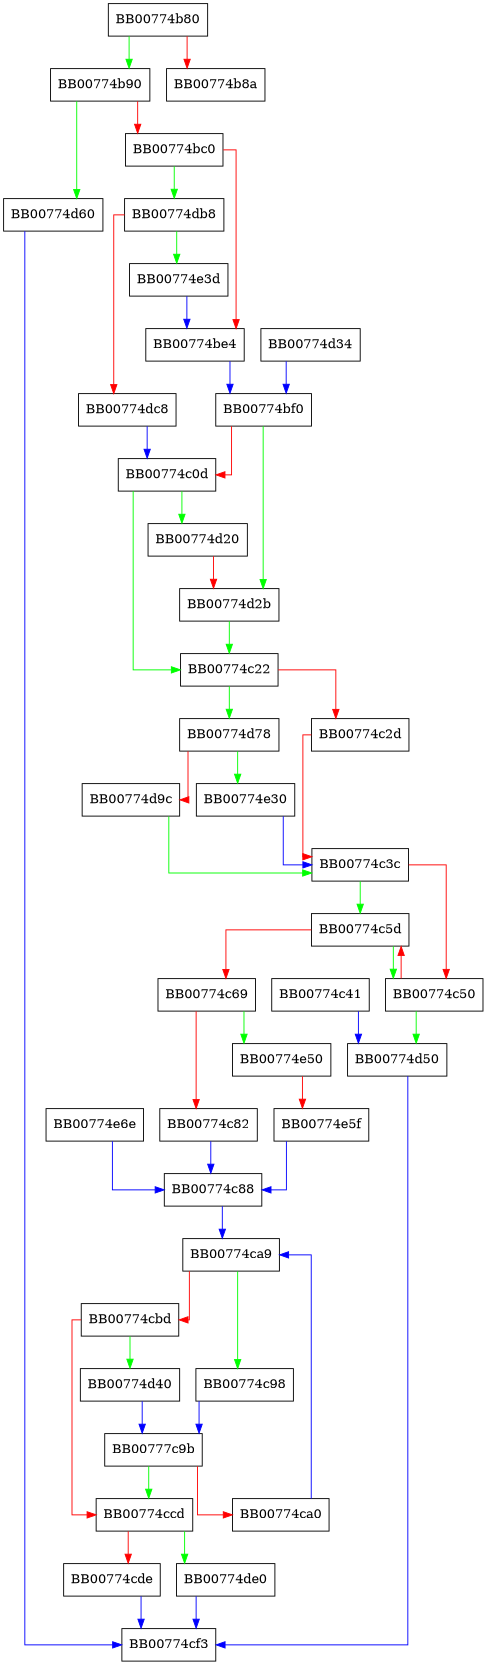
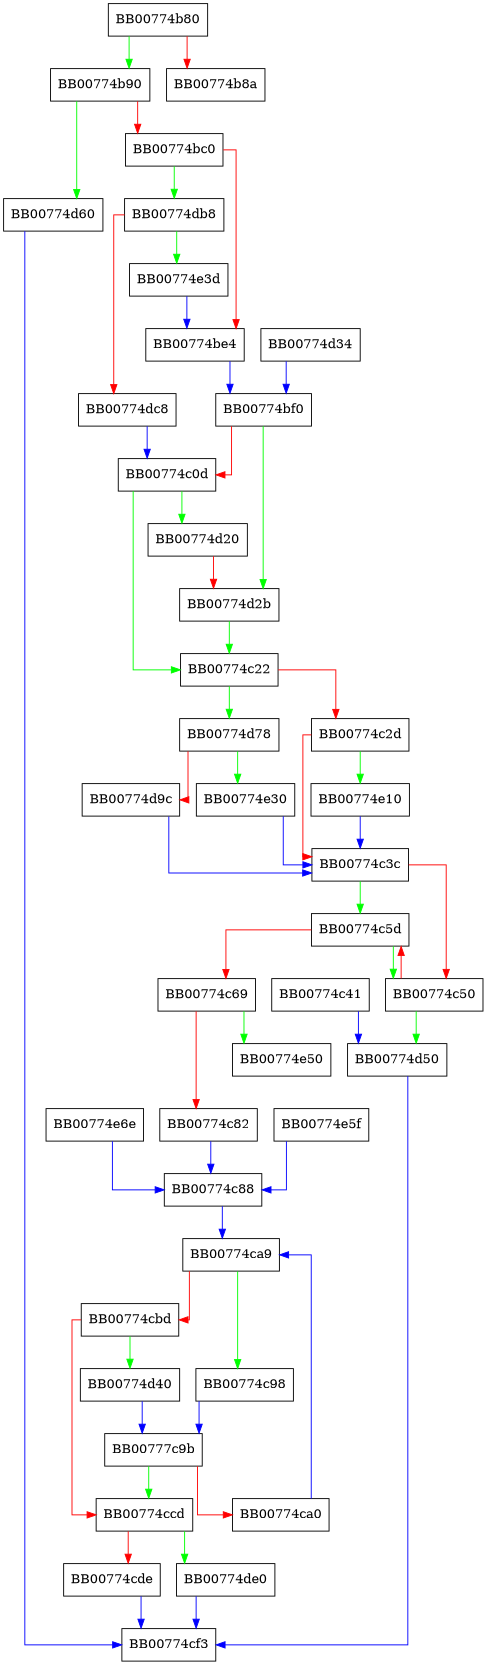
none -> (360, 800)
(207, 873) -> (207, 873)
(302, 1088) -> none
